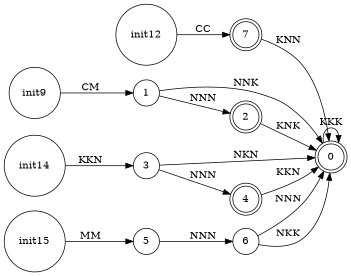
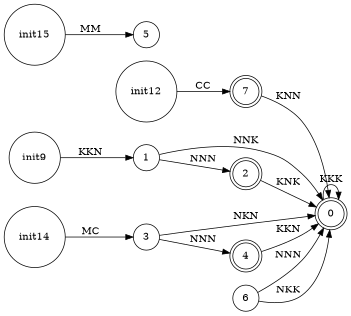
(91, 87) -> (91, 152)
(91, 160) -> (91, 232)
(192, 241) -> none
